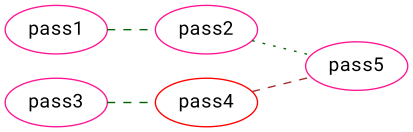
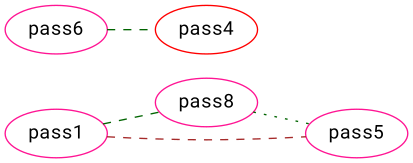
(206, 30) -> (206, 102)
(282, 84) -> (206, 140)
(56, 102) -> (56, 30)
